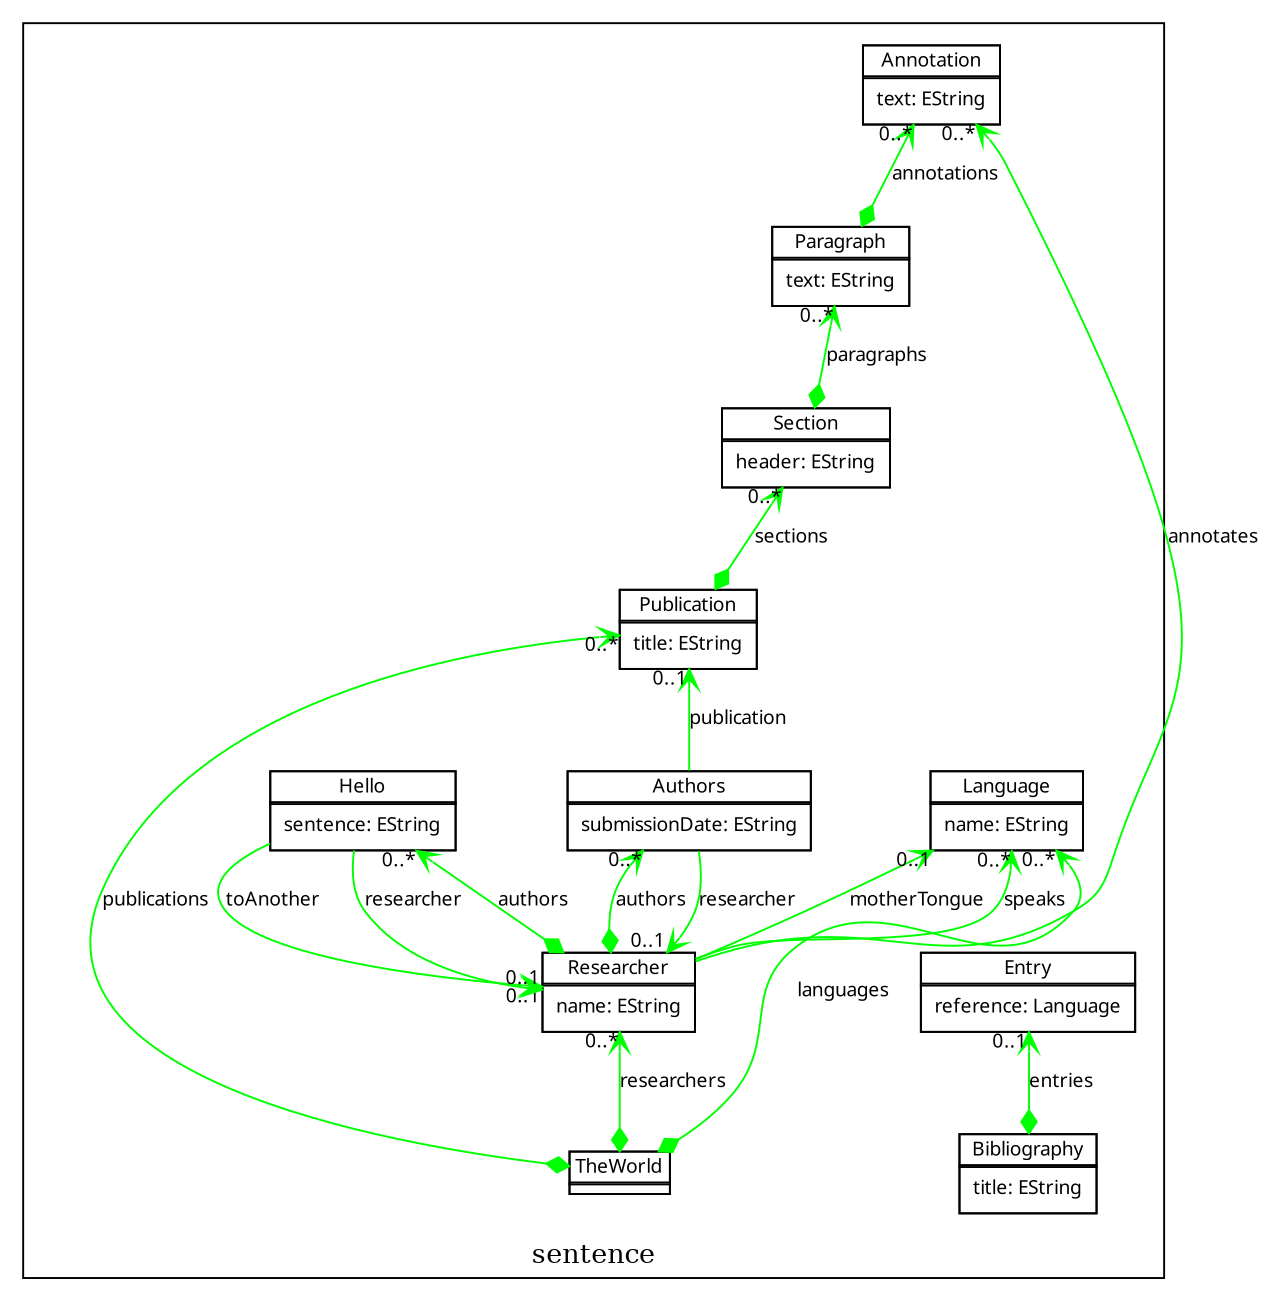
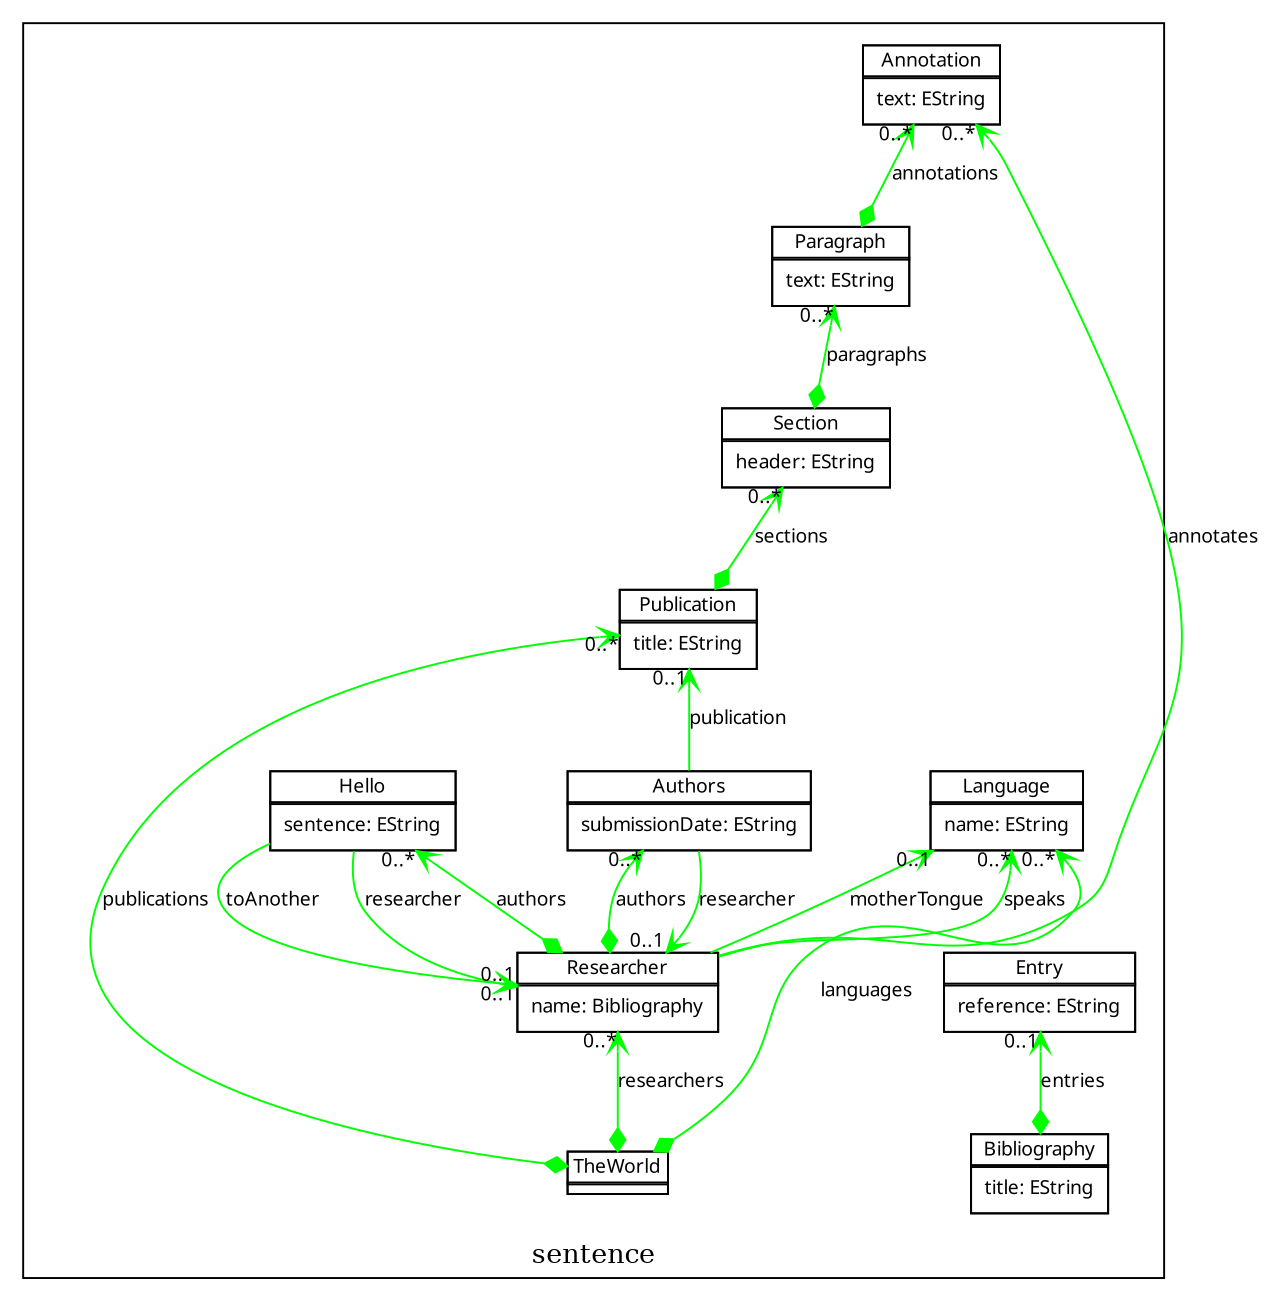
(619, 1007) -> (618, 1007)
(1028, 1007) -> (1040, 1007)
